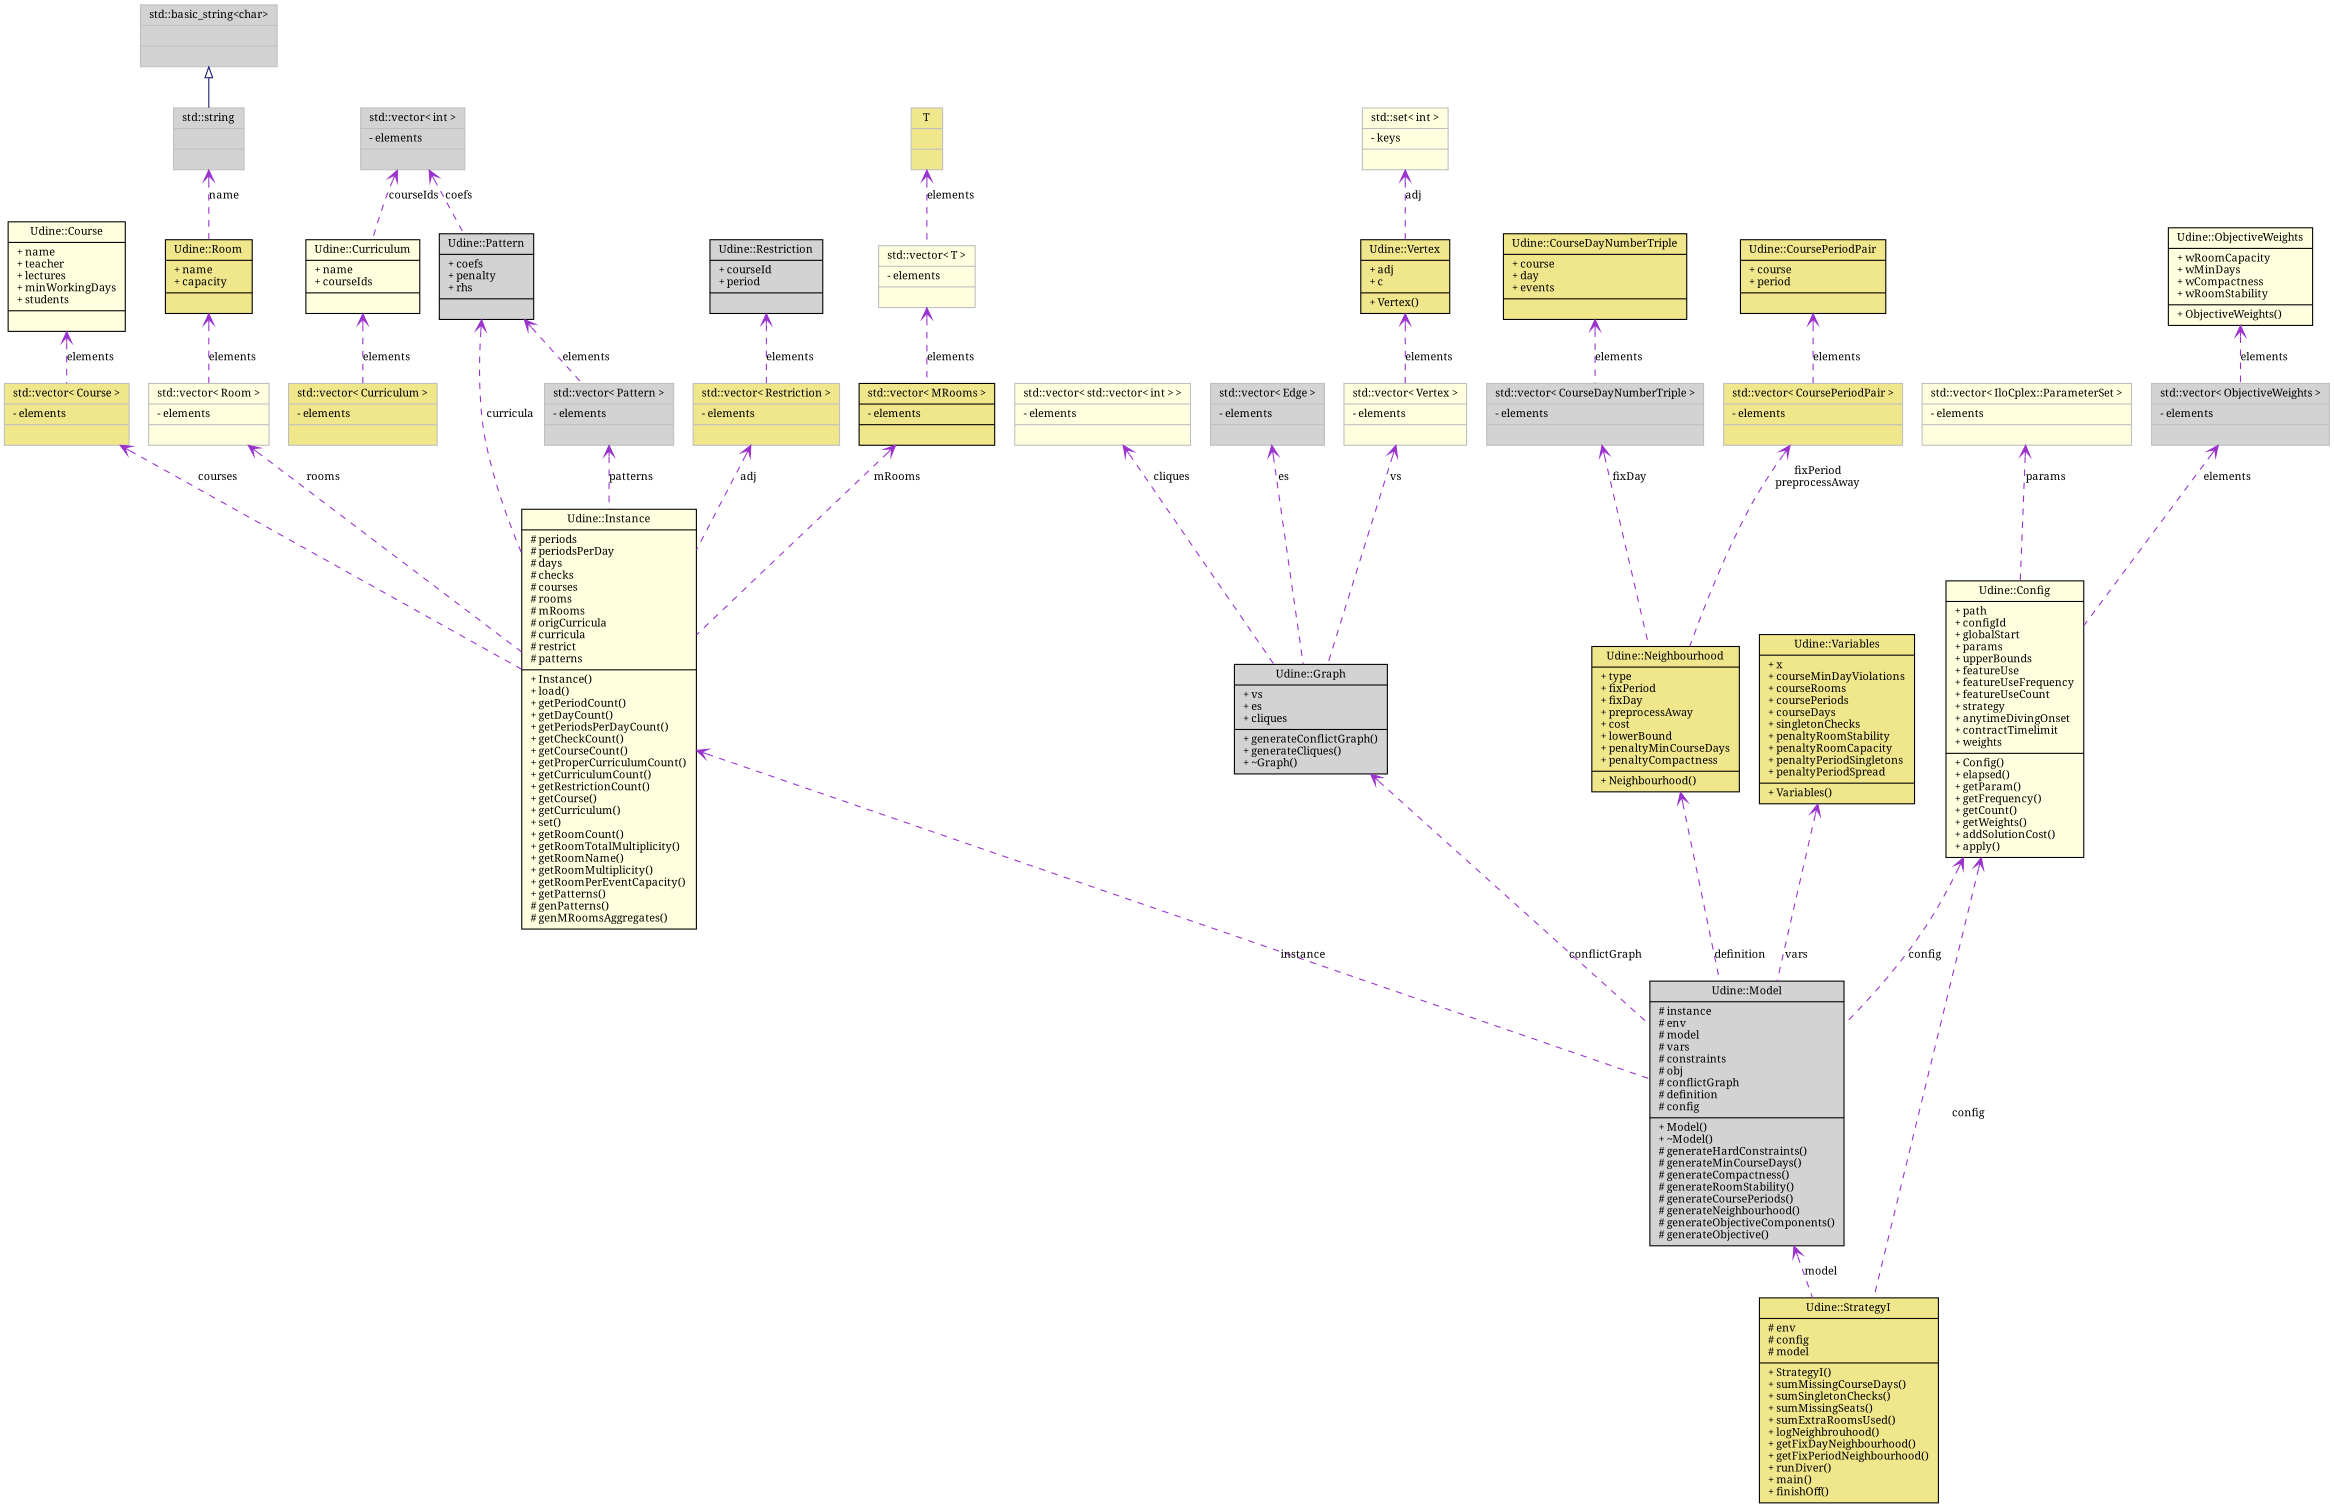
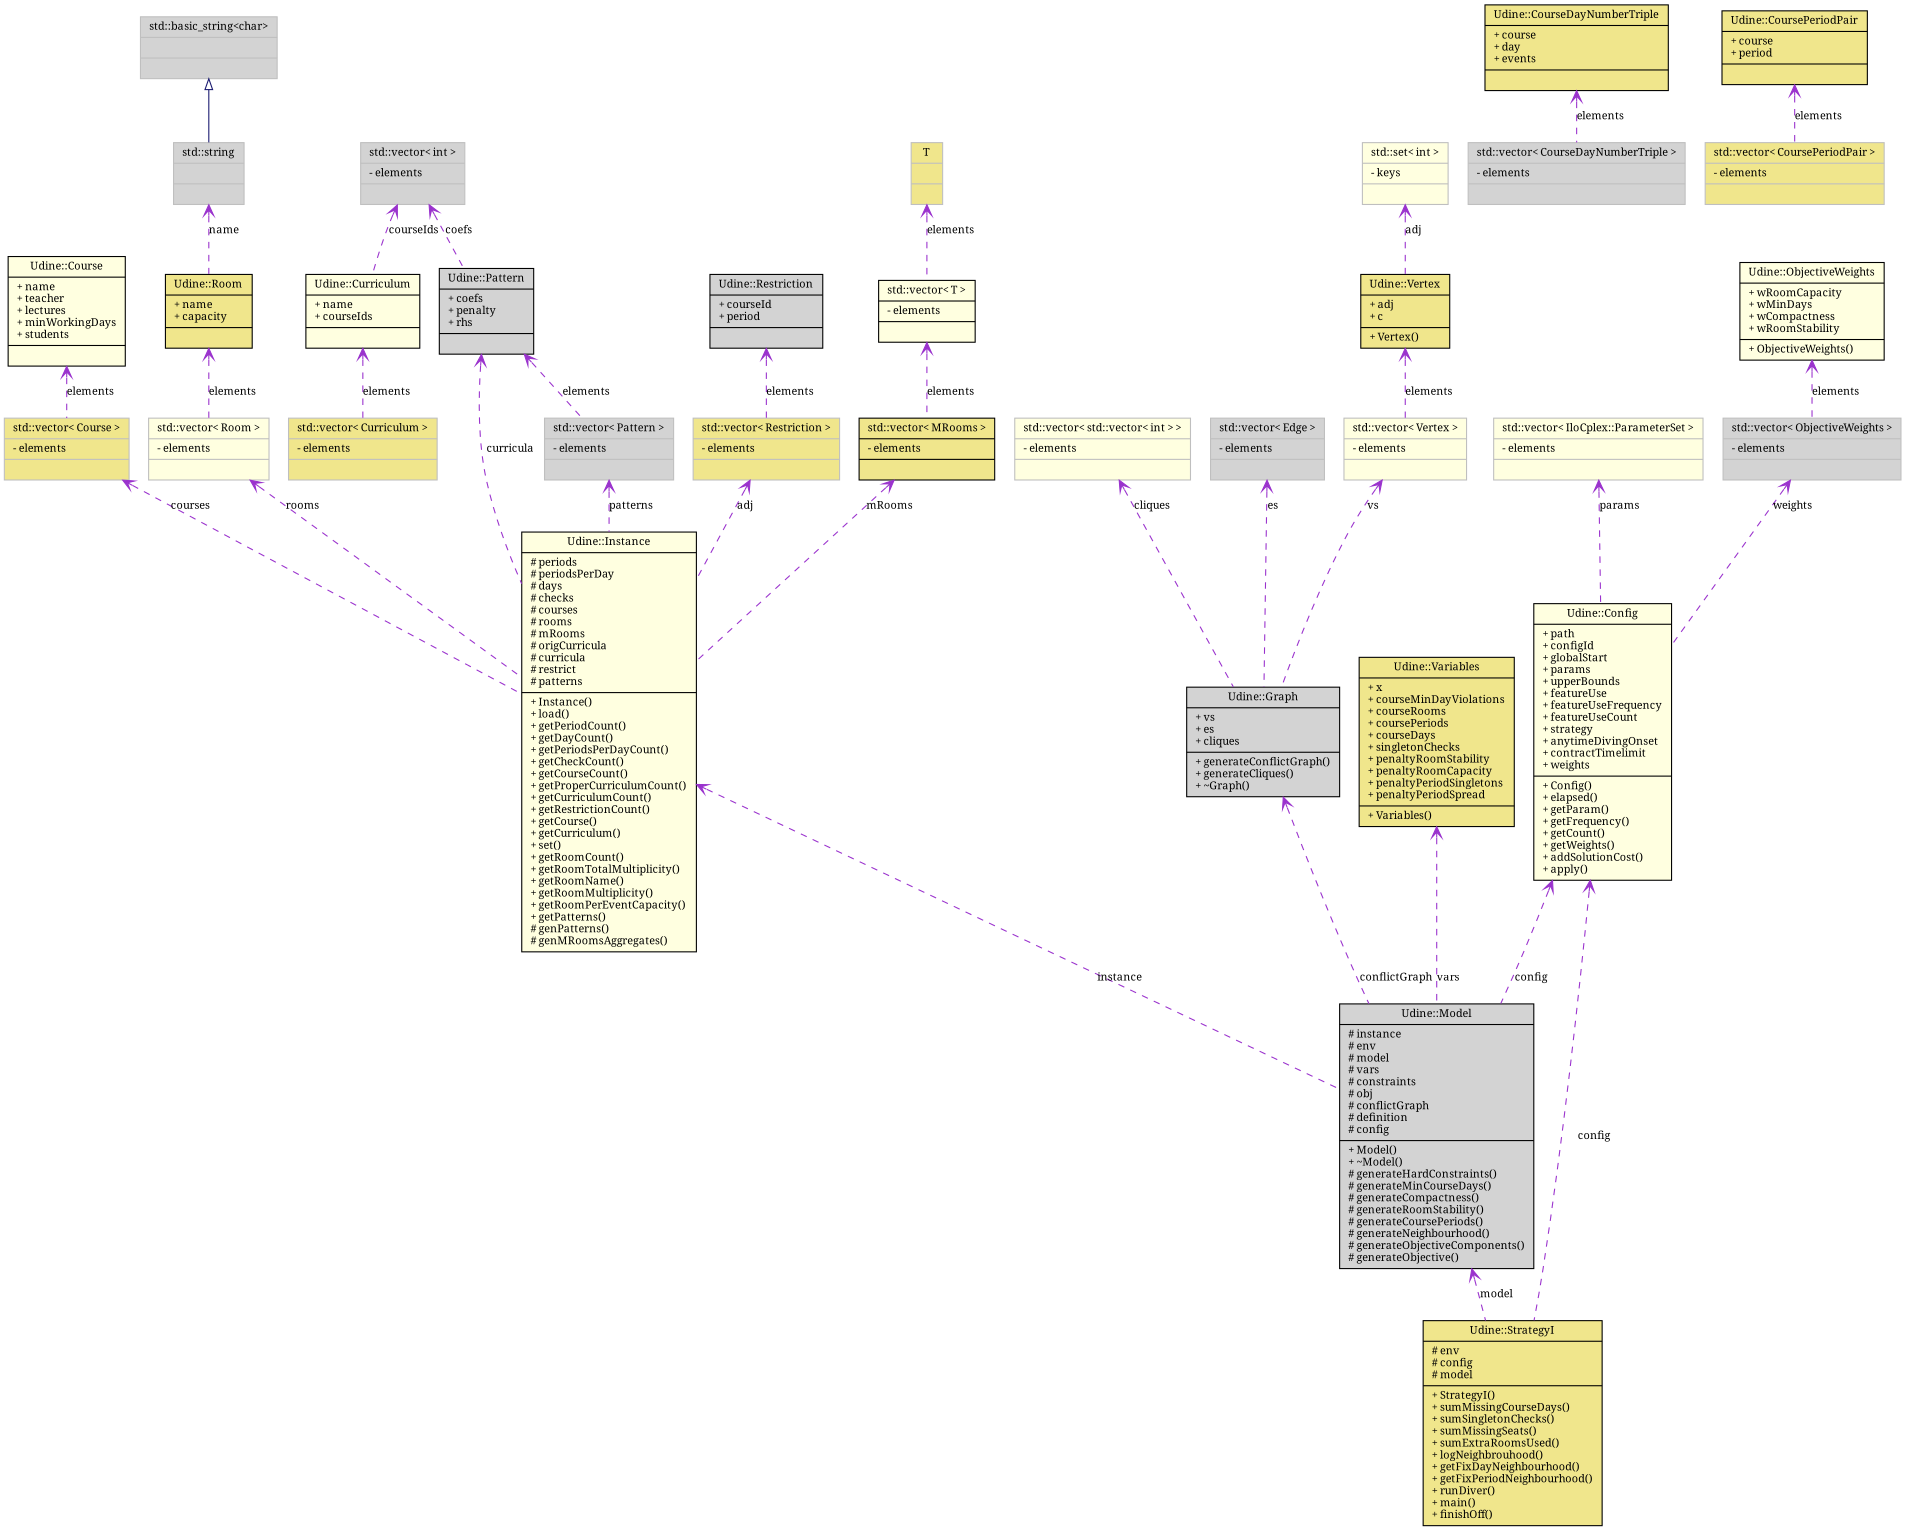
(927, 277) -> (927, 311)
(2227, 477) -> (1793, 506)
(1666, 719) -> none
